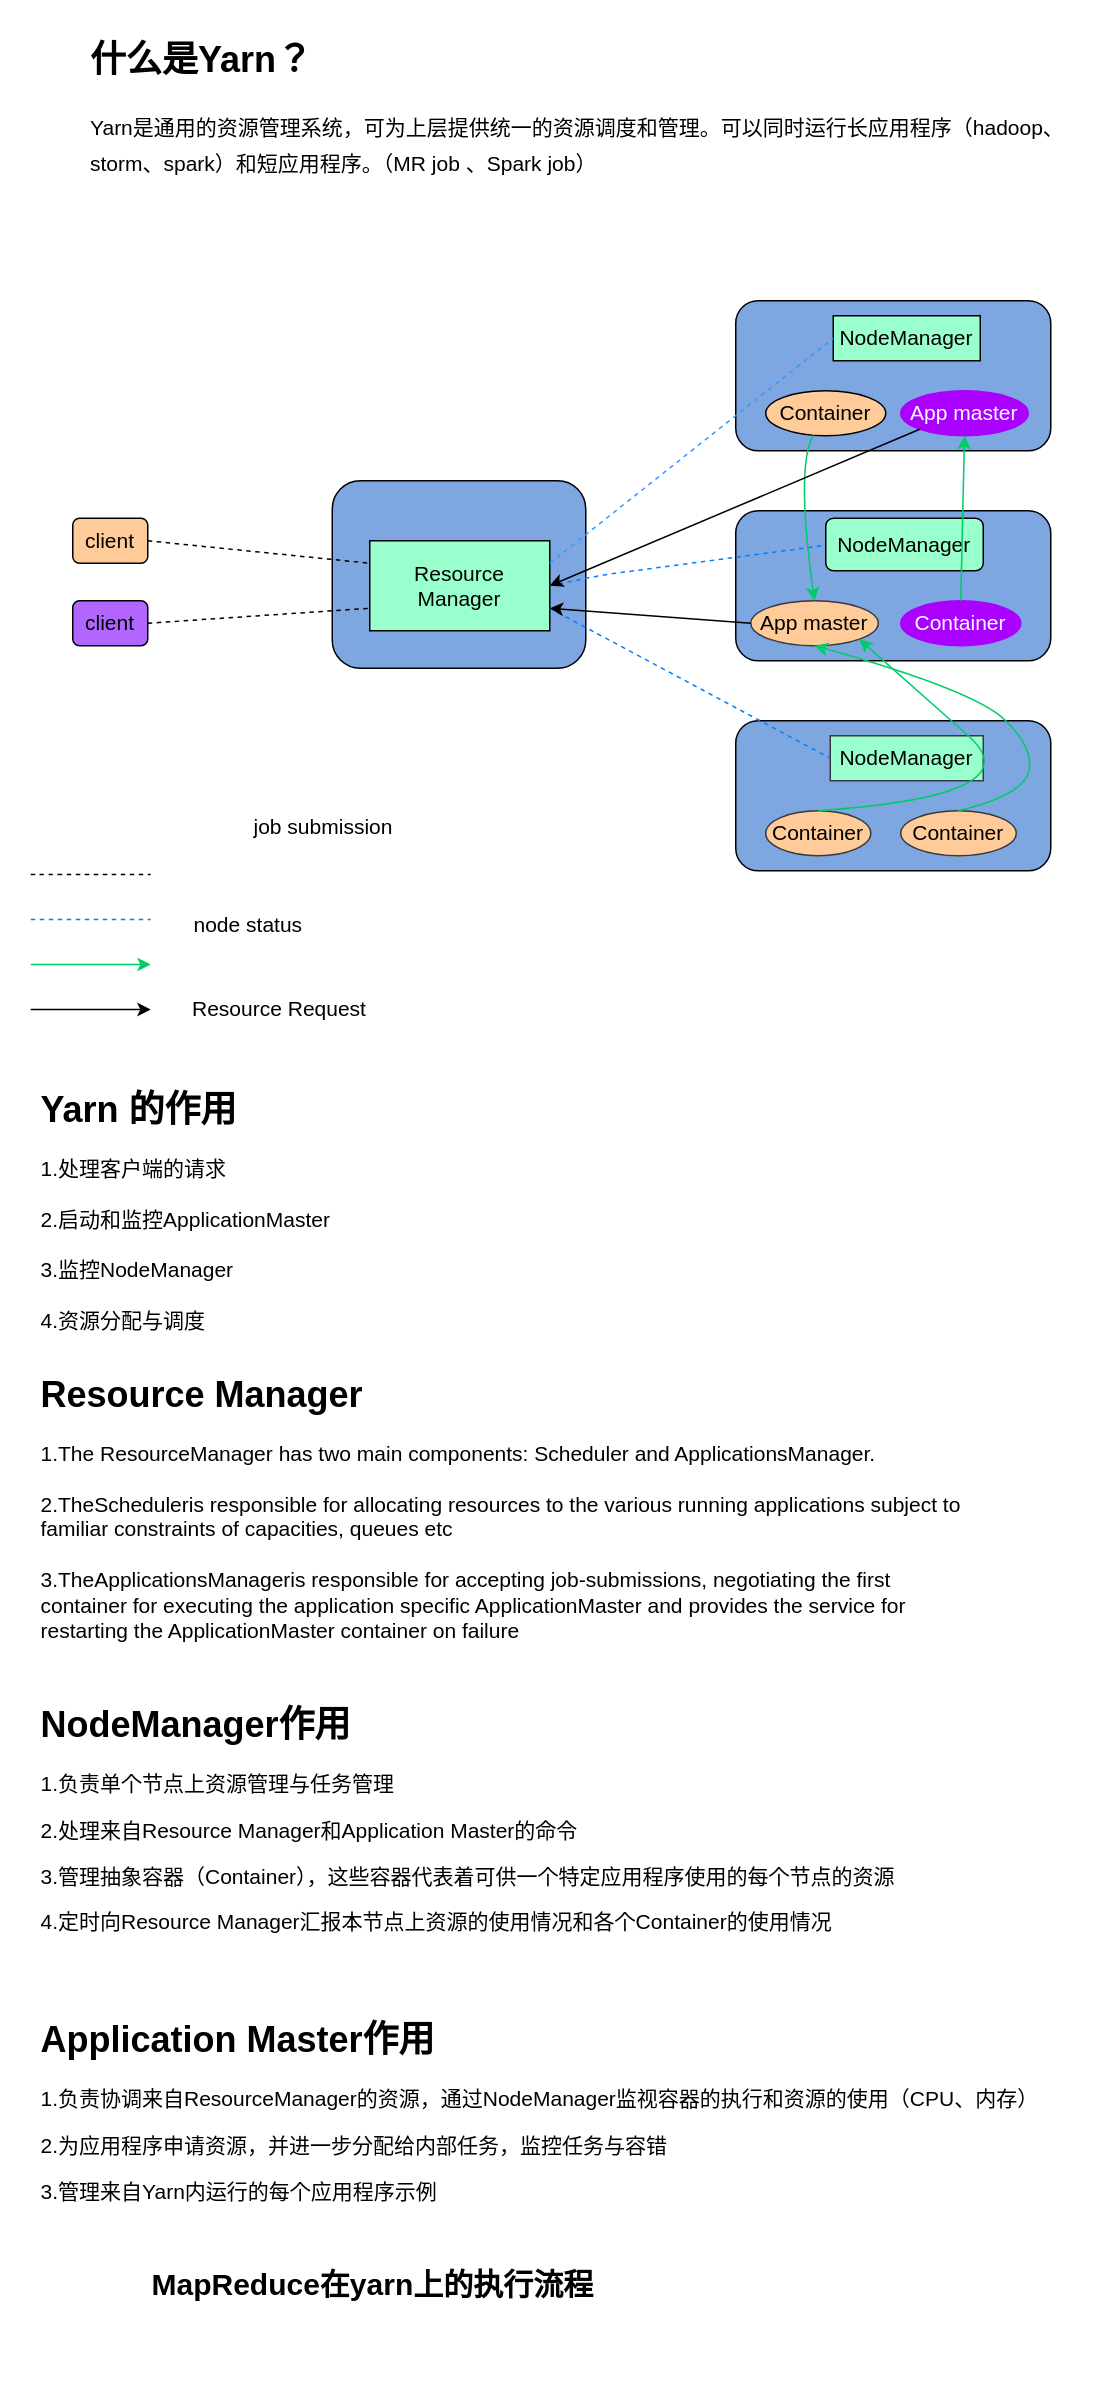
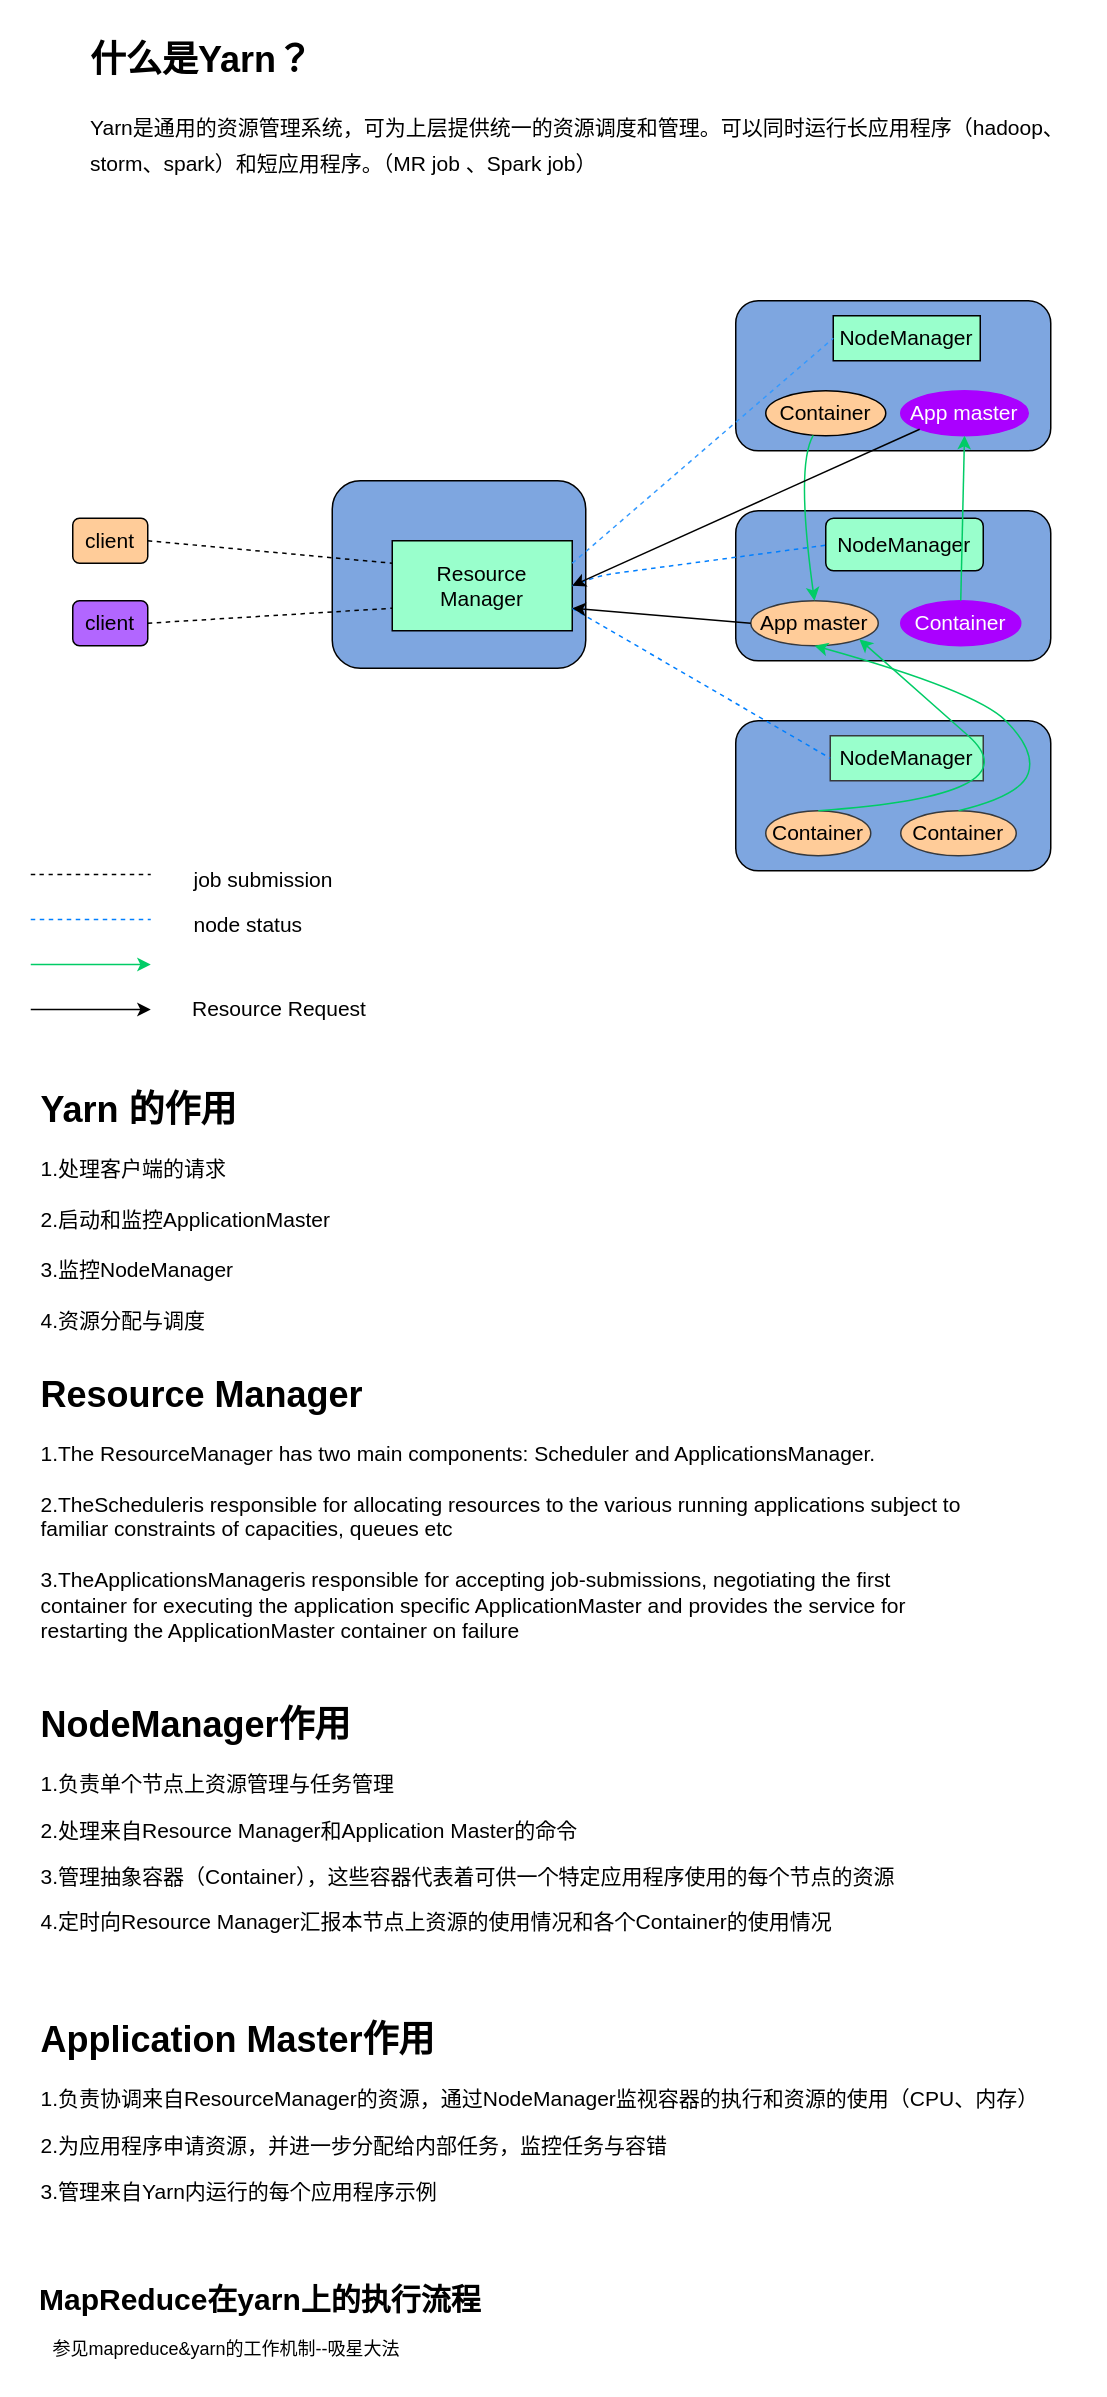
(460, 586) -> (482, 586)
(326, 833) -> (266, 885)
(381, 2278) -> (269, 2293)
none -> (238, 2350)
